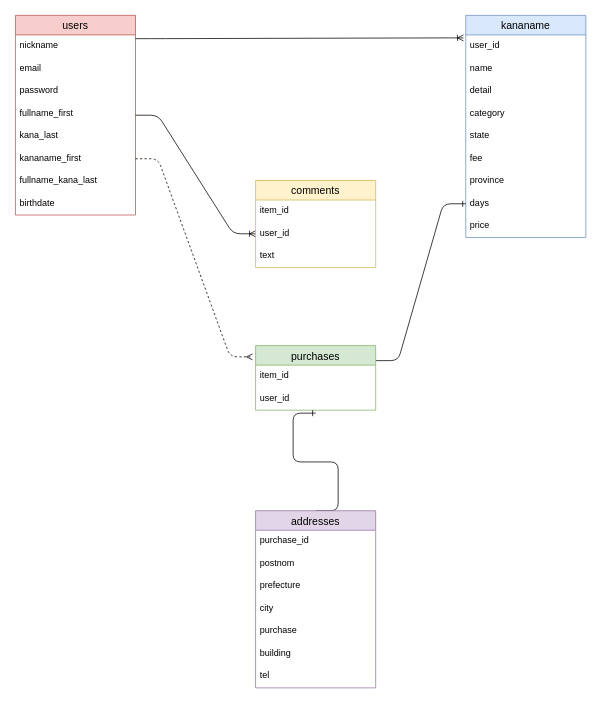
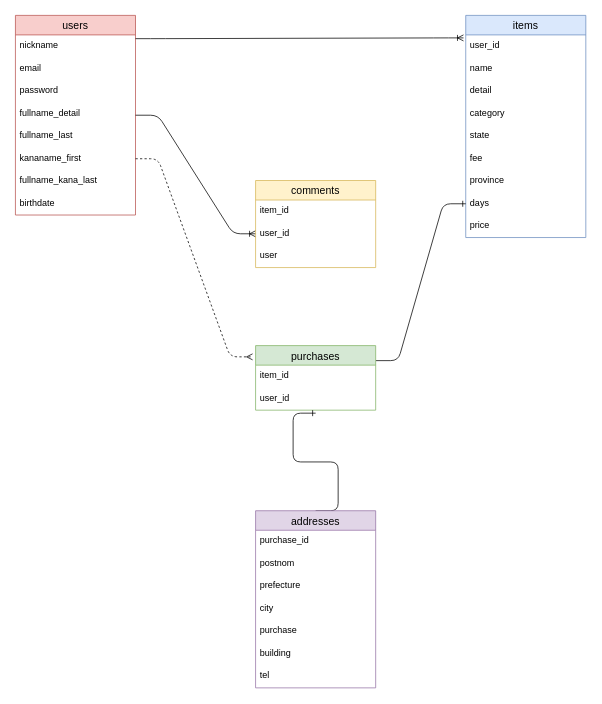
(525, 26) -> (525, 26)
(51, 113) -> (53, 113)
(41, 135) -> (49, 135)
(270, 255) -> (270, 255)
